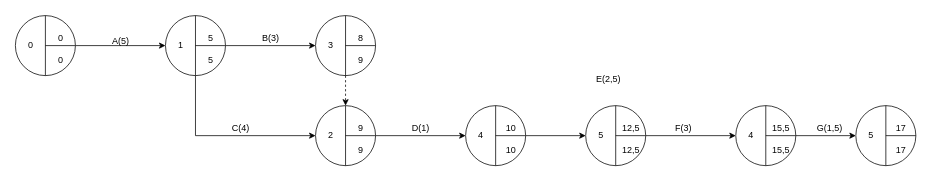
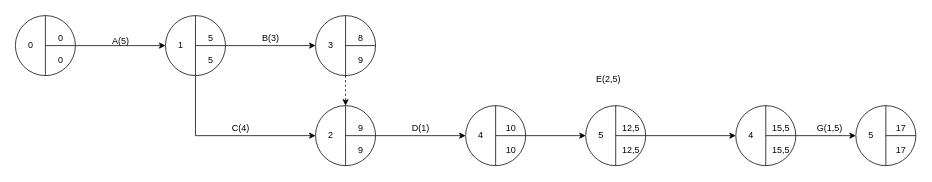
(683, 128) -> none
